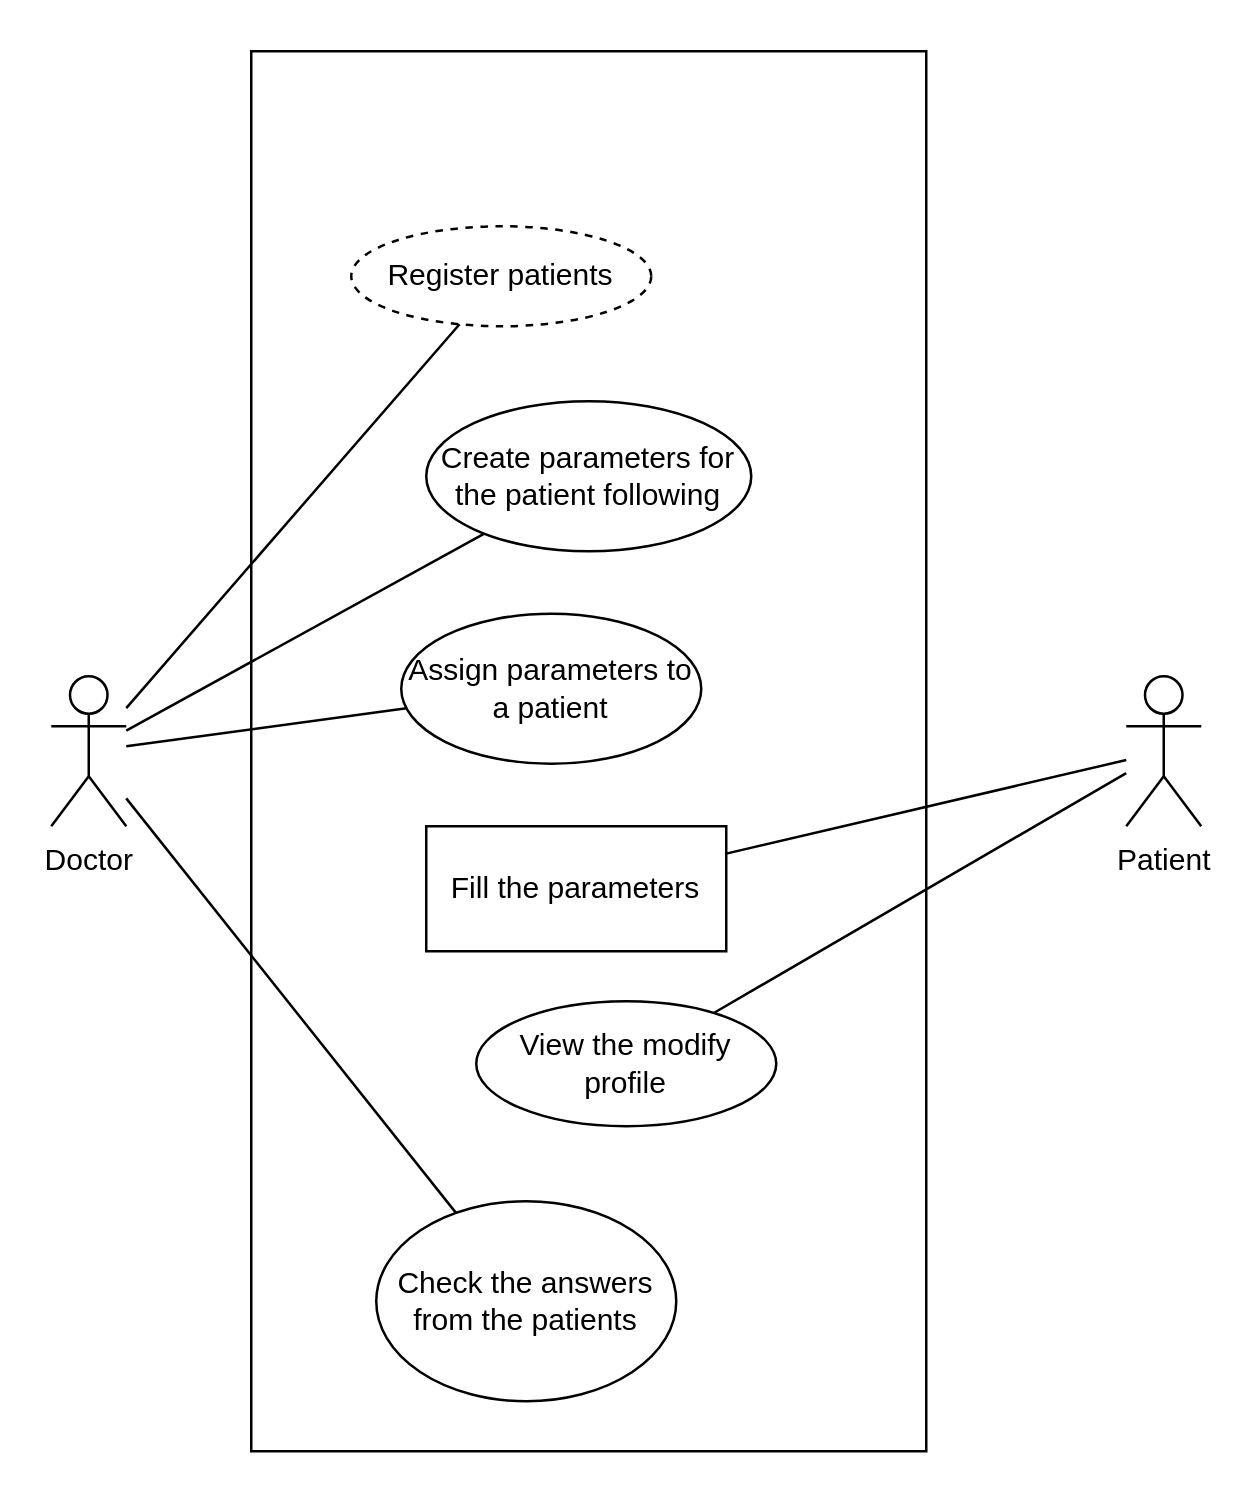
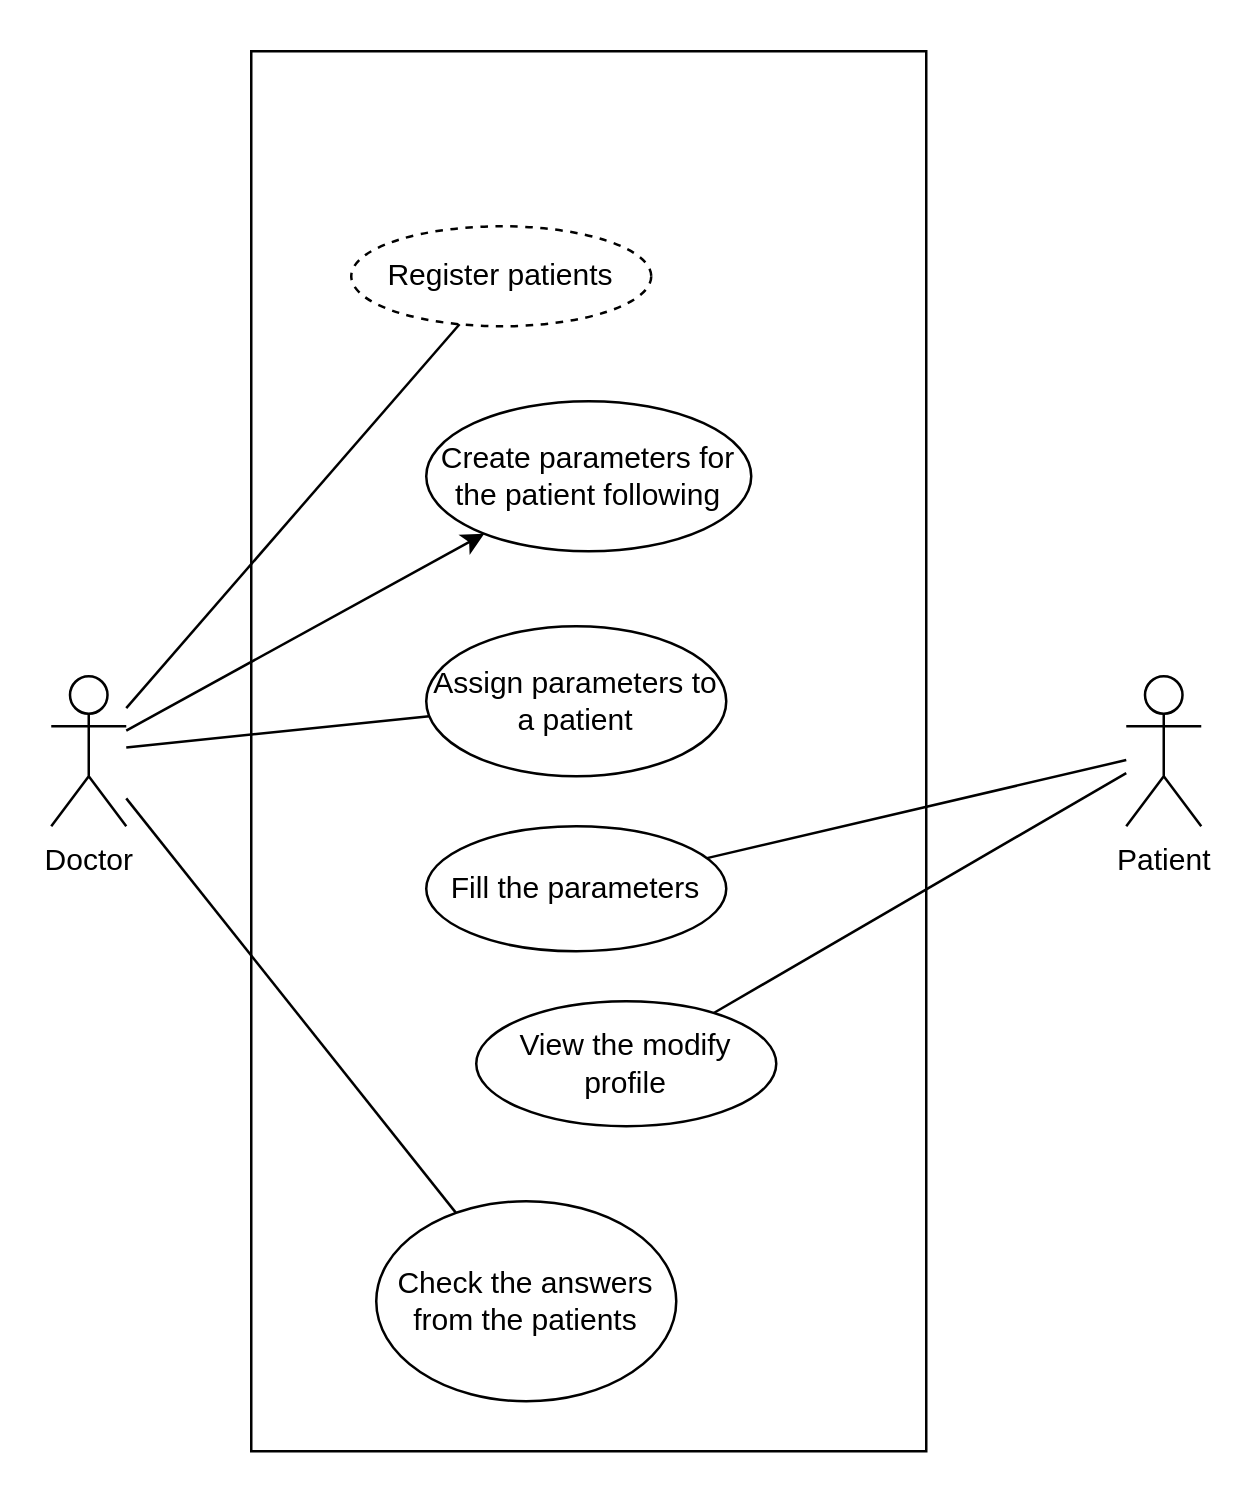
(475, 539) -> (469, 542)
(551, 689) -> (576, 701)
(576, 889) -> (576, 889)
